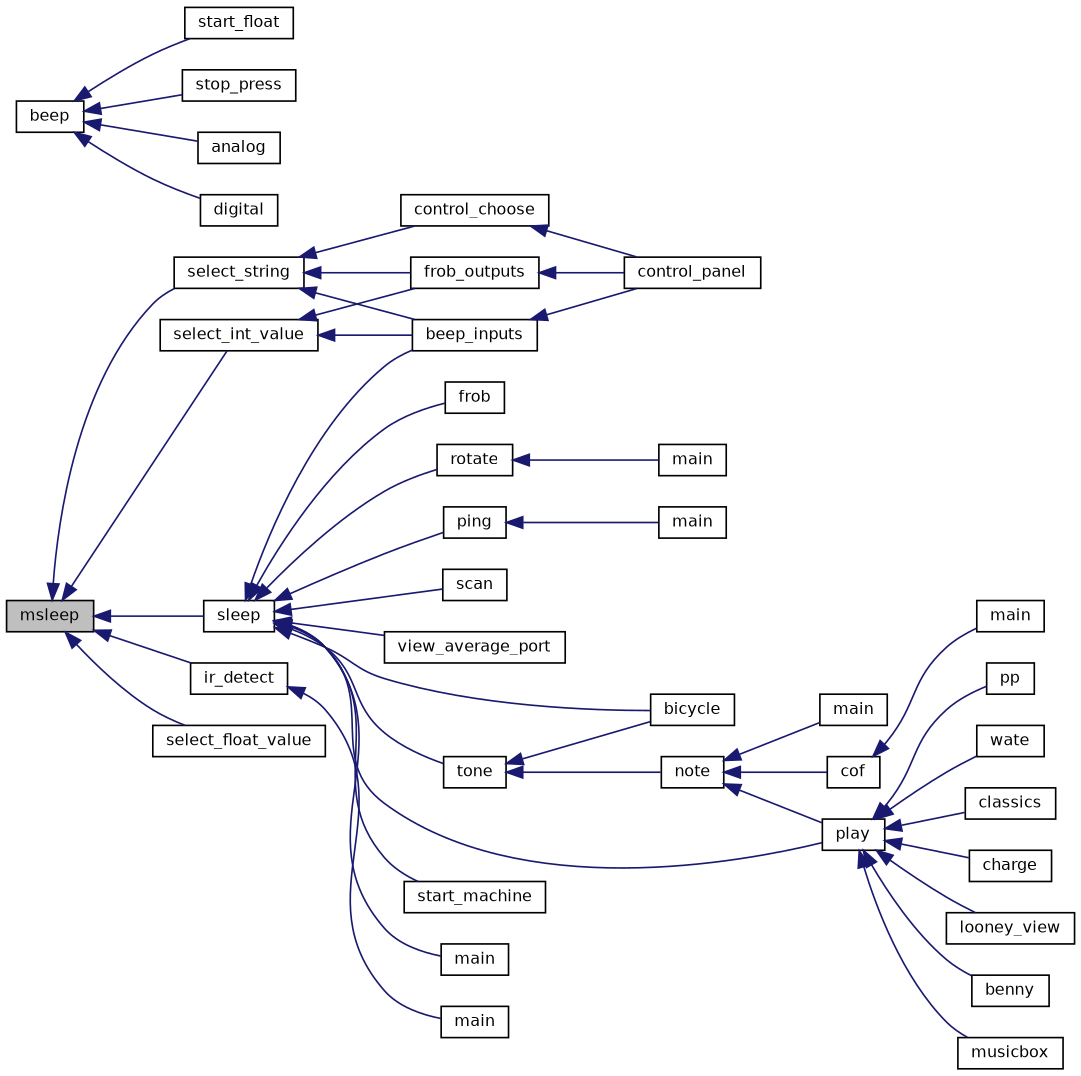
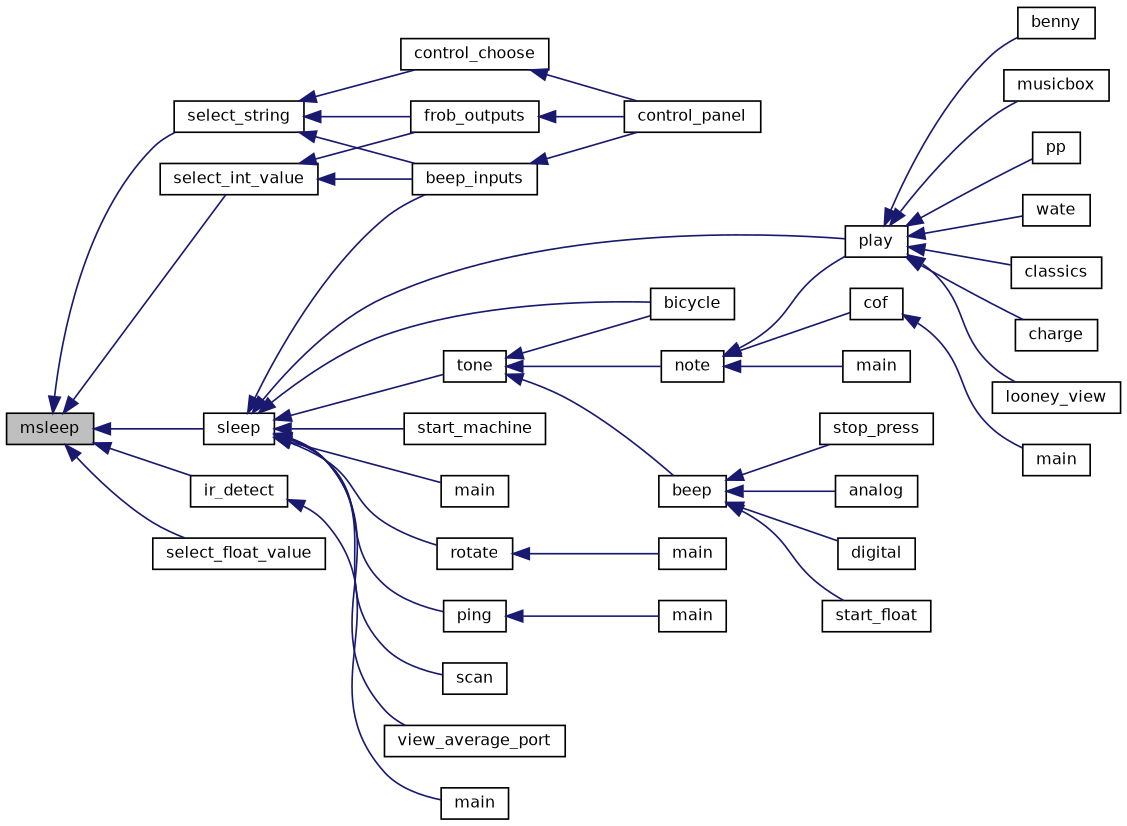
(475, 398) -> none
none -> (602, 420)
